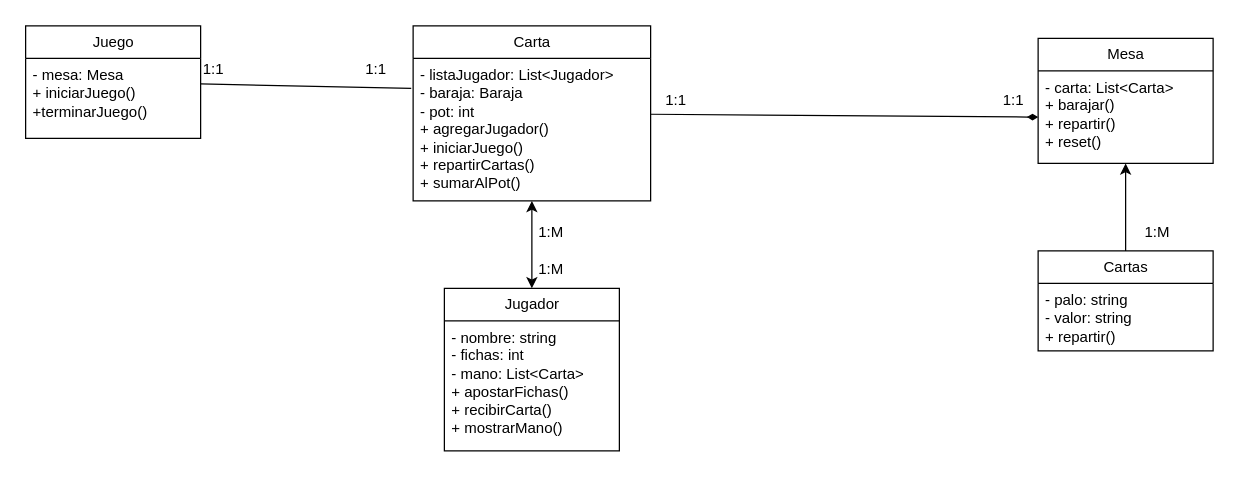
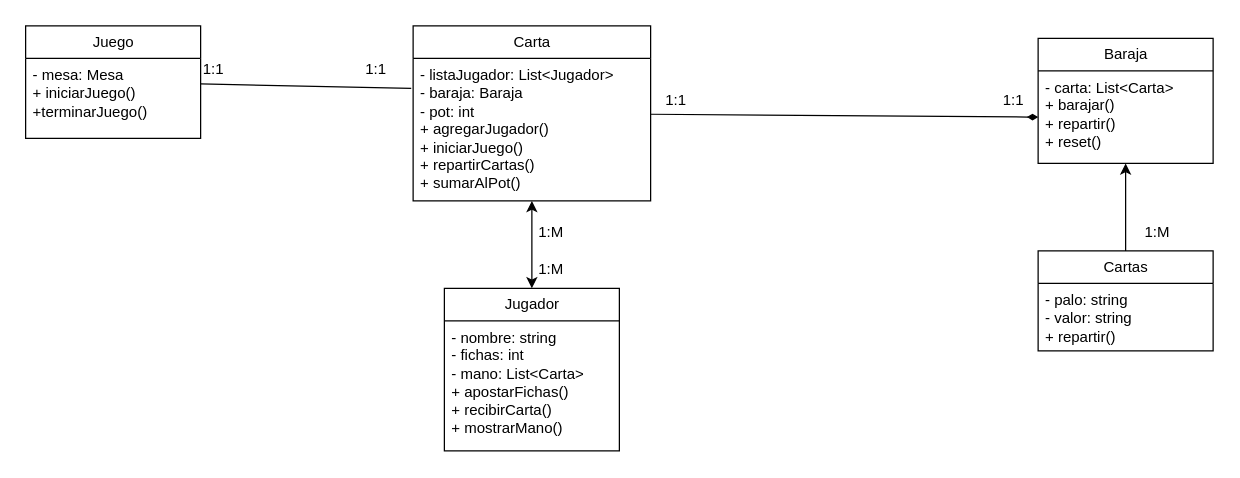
(1126, 54) -> (1126, 54)
